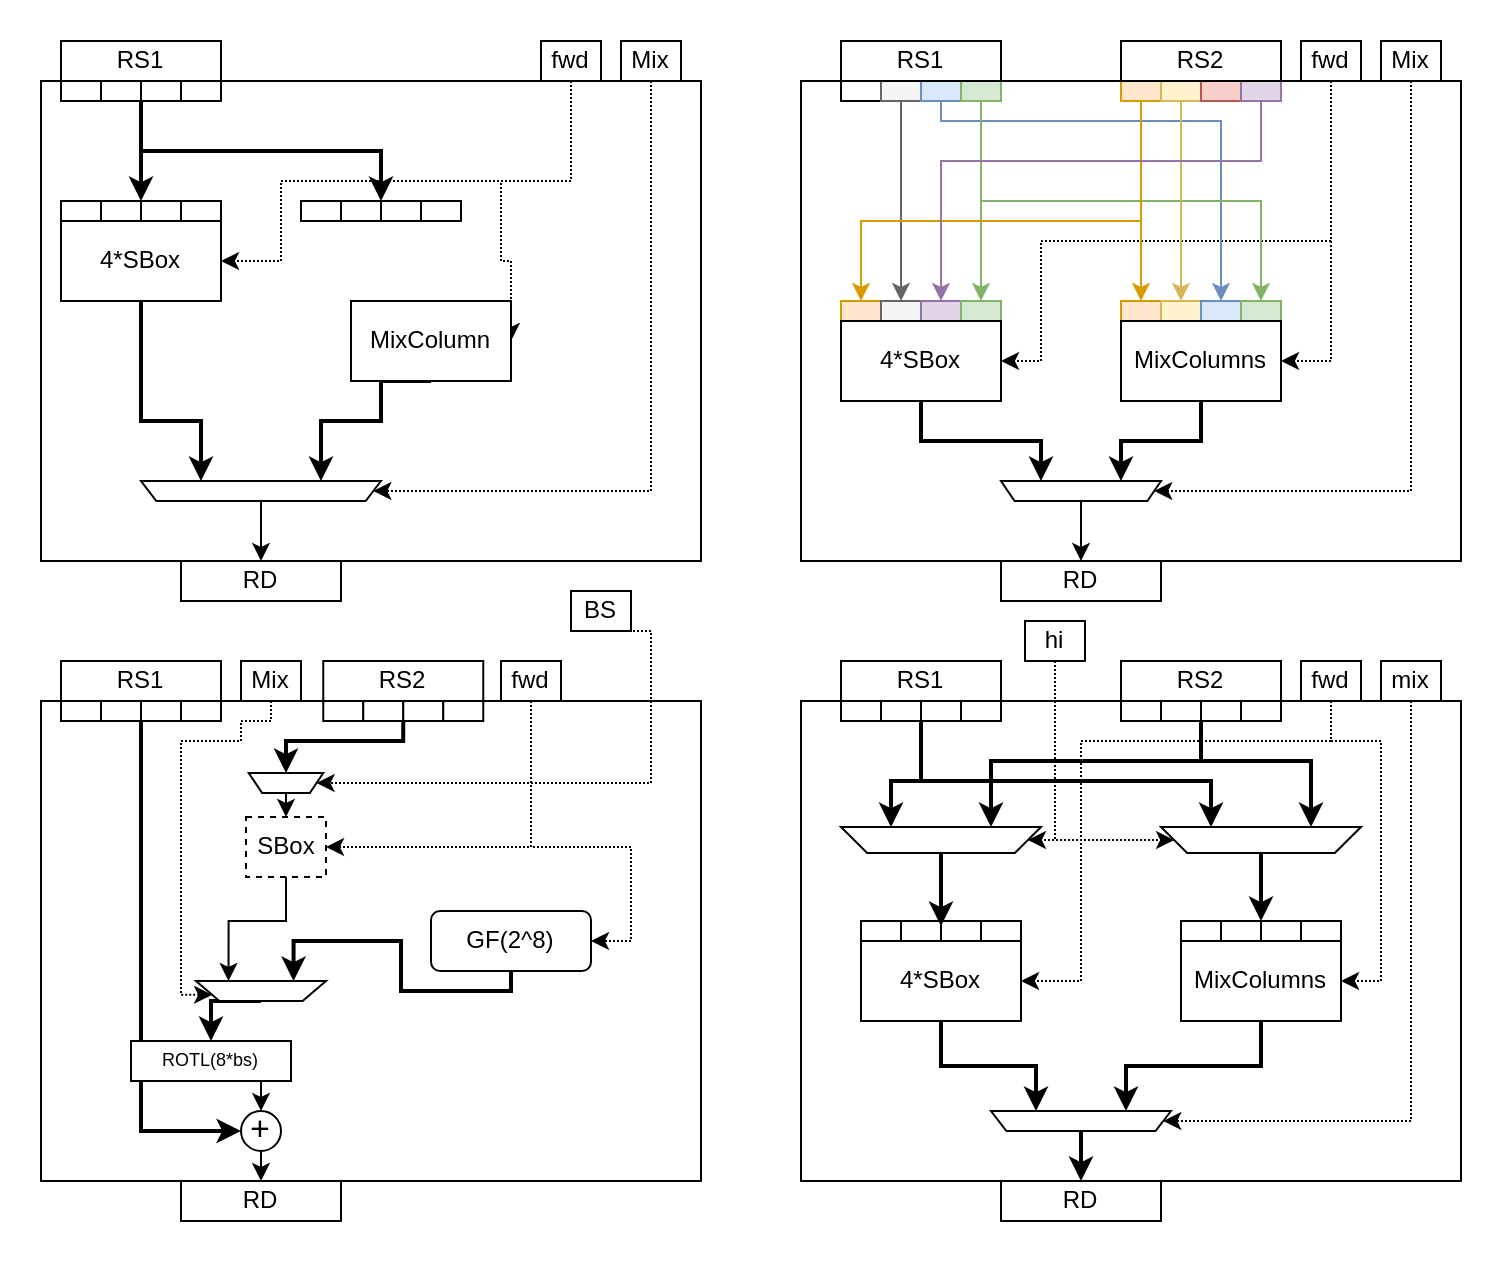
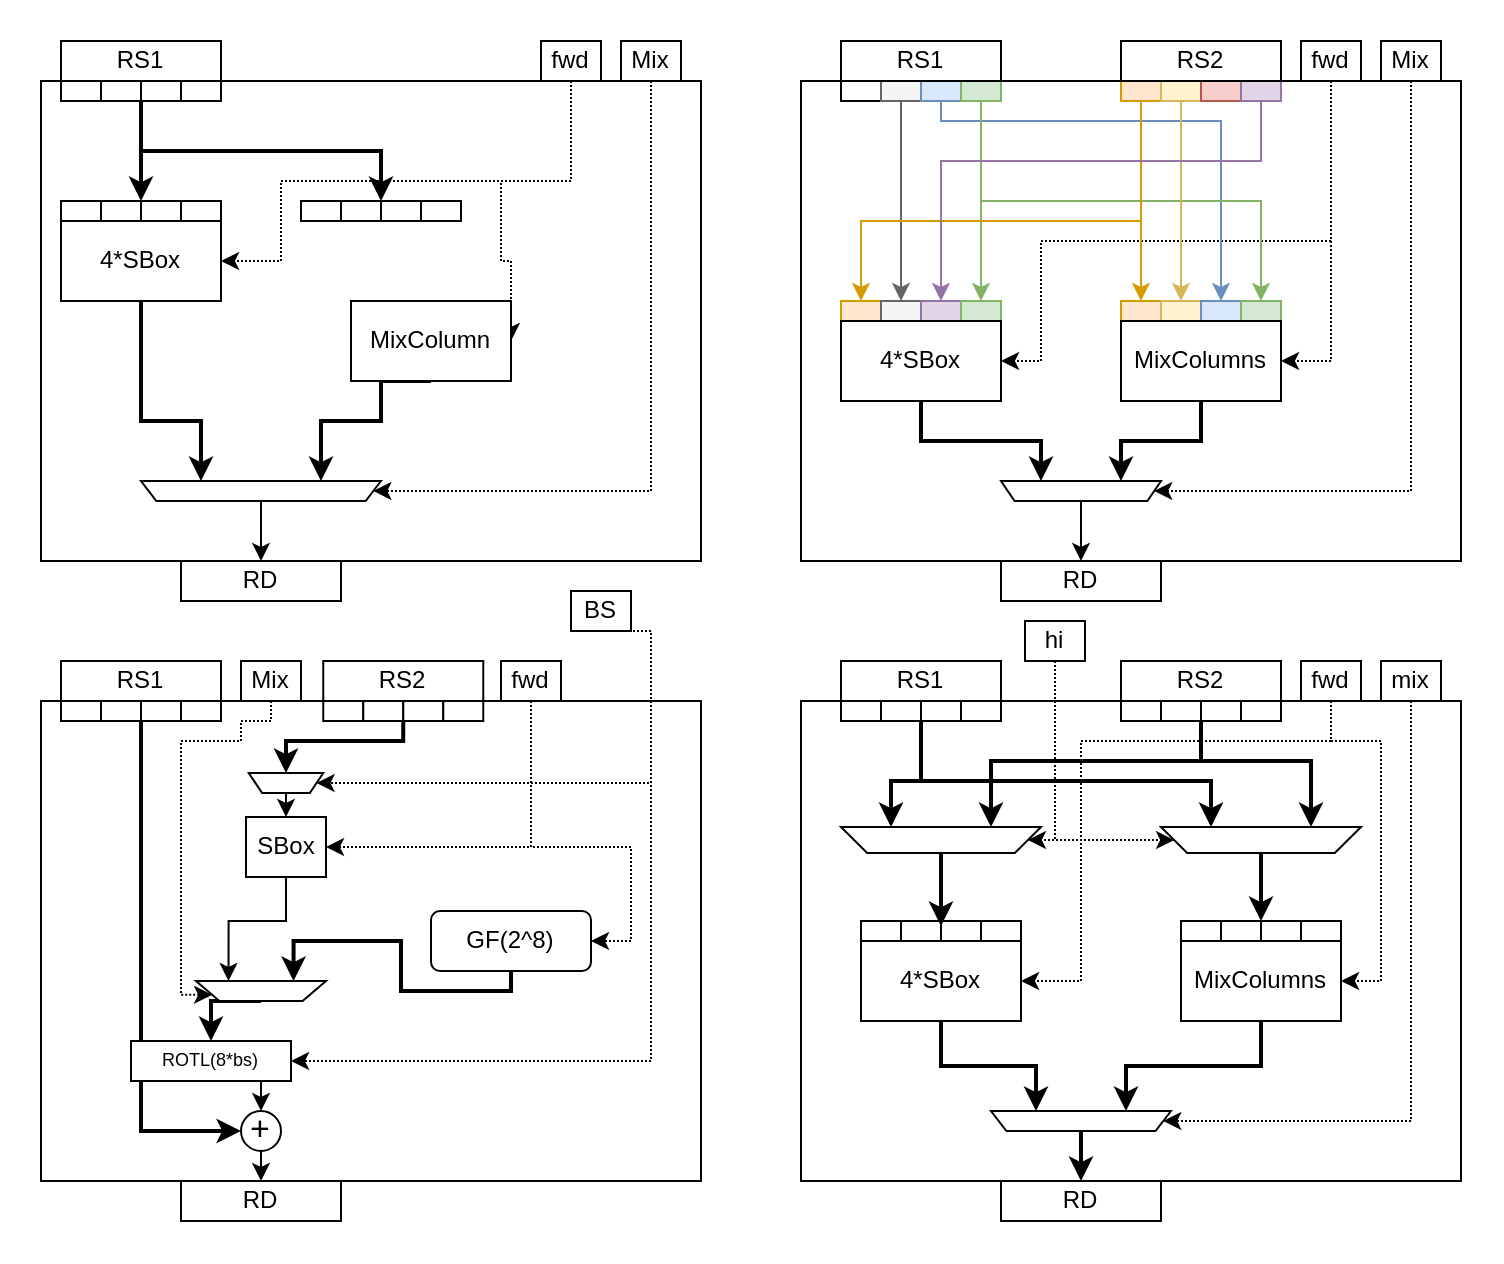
(286, 847) -> (286, 847)
none -> (615, 1061)
